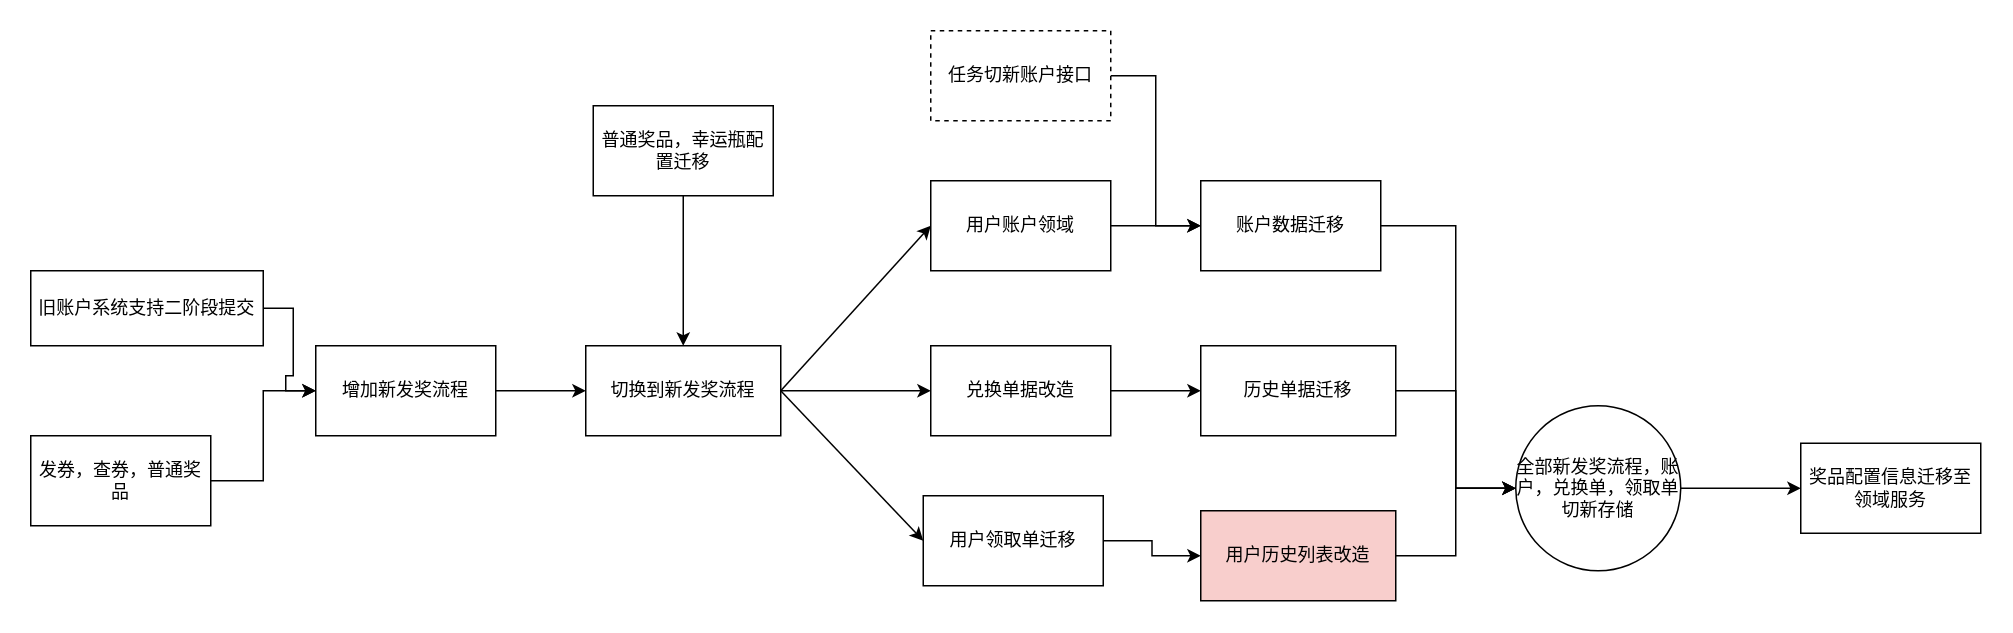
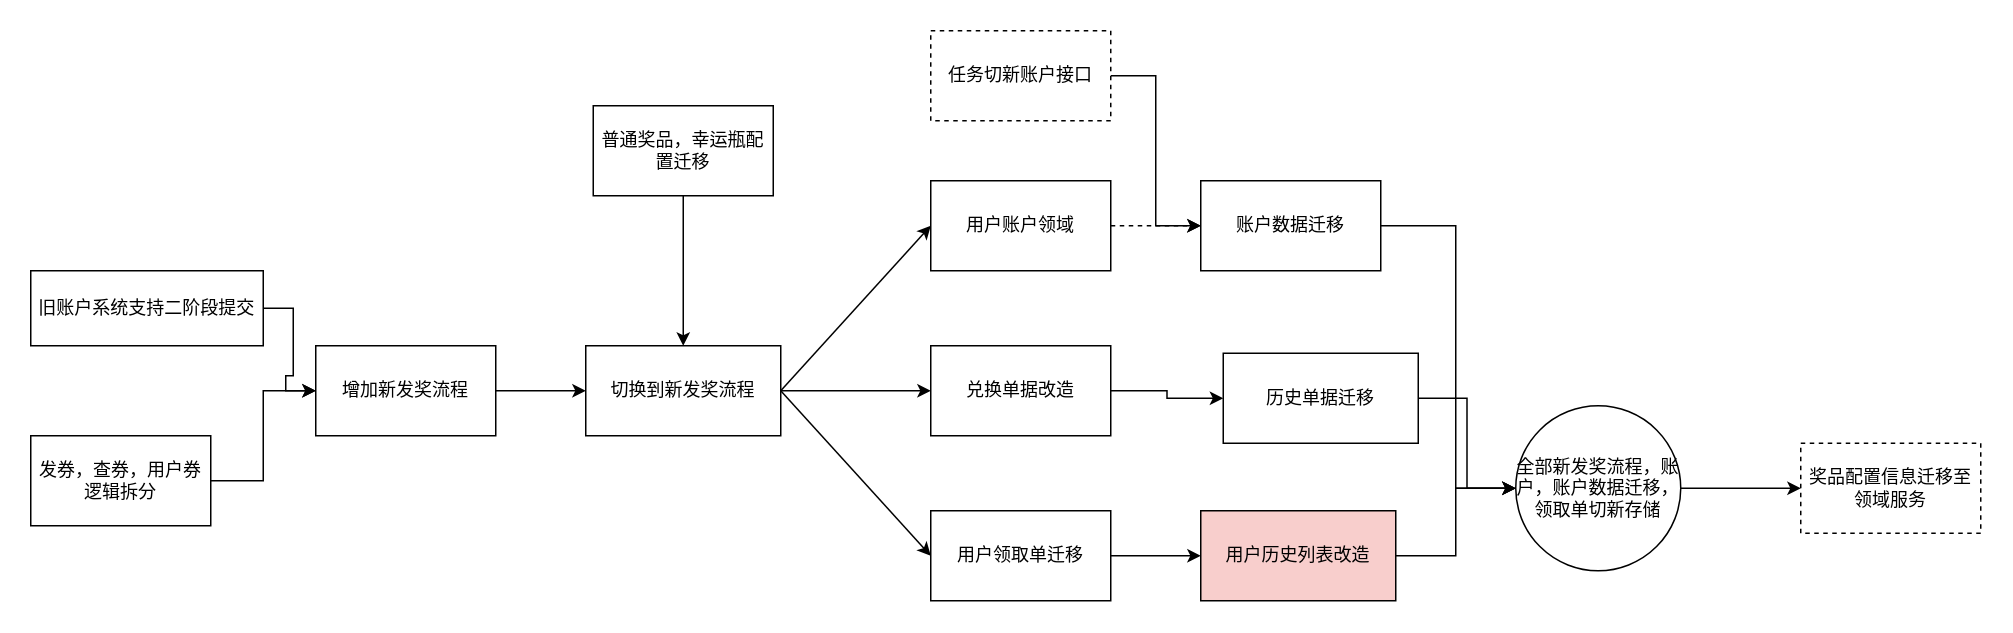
(1133, 226) -> (1133, 226)
(1298, 391) -> (1321, 398)
(121, 481) -> (121, 481)
(1598, 488) -> (1598, 488)
(1891, 488) -> (1891, 488)
(1013, 541) -> (1021, 556)
